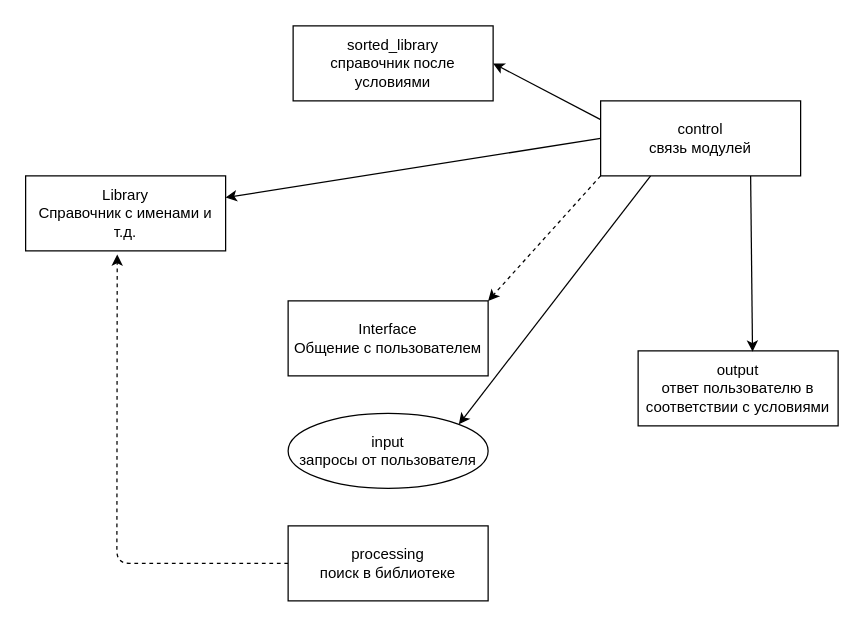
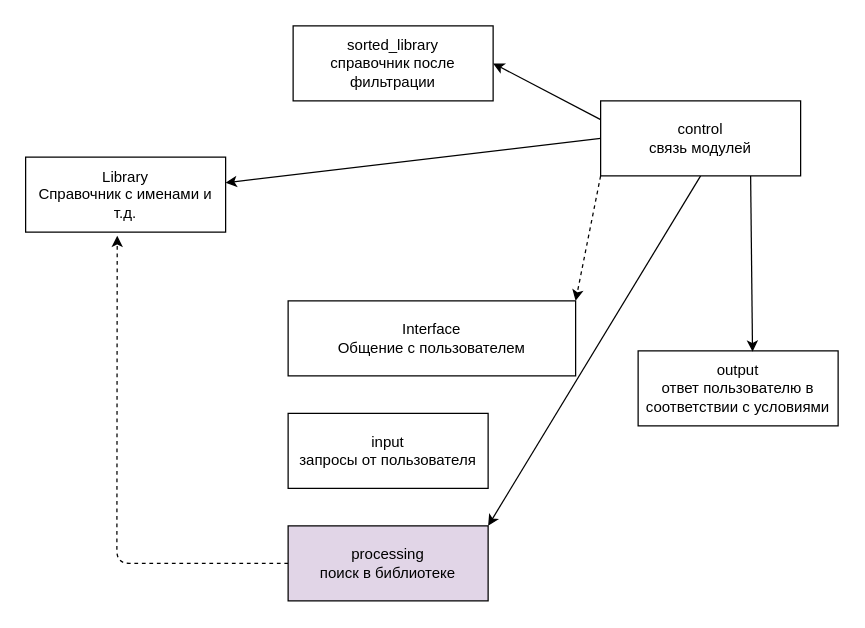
(393, 63) -> (393, 63)
(126, 213) -> (126, 194)
(388, 338) -> (432, 338)
(522, 342) -> none
none -> (597, 347)
(388, 451) -> (388, 451)
(388, 563) -> (388, 563)
